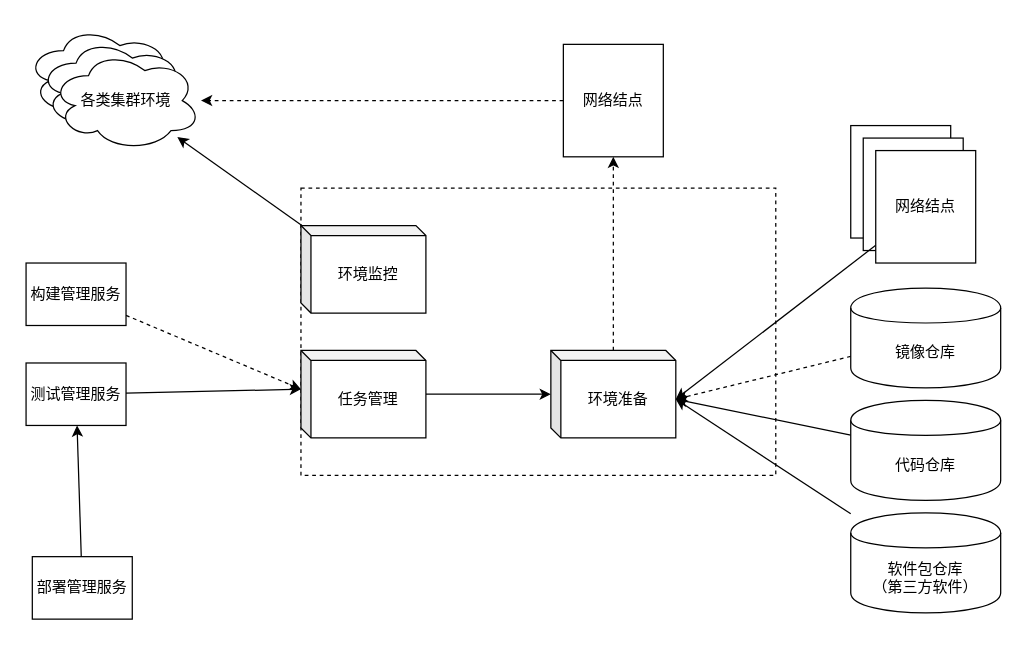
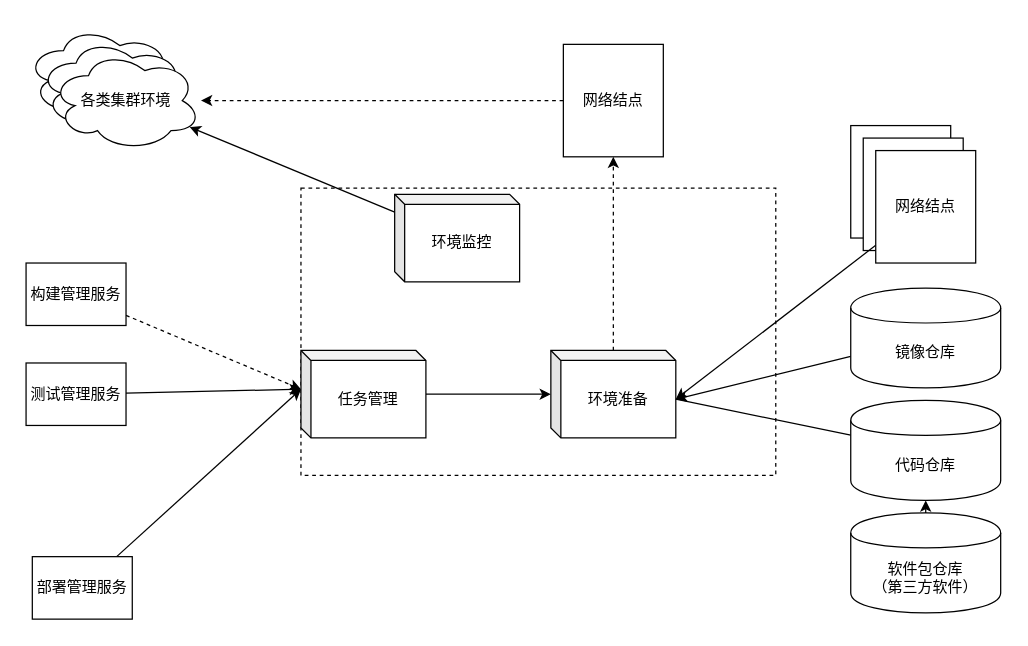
(363, 269) -> (457, 238)
(766, 377) -> (766, 377)
(685, 401) -> (682, 401)
(767, 459) -> (926, 511)
(79, 496) -> (205, 476)
